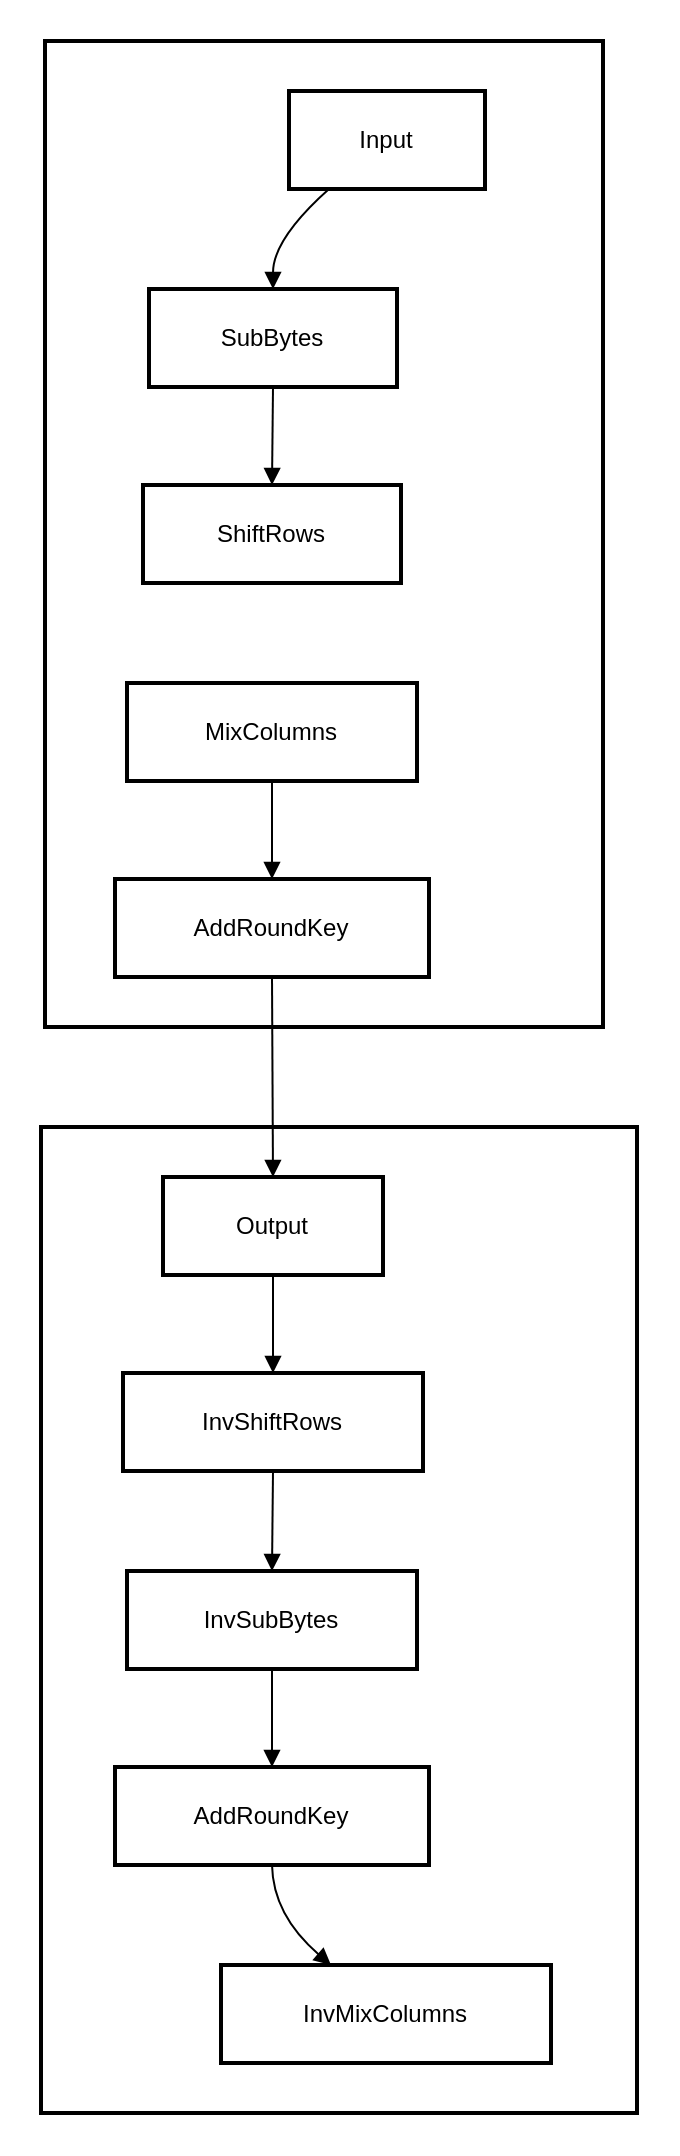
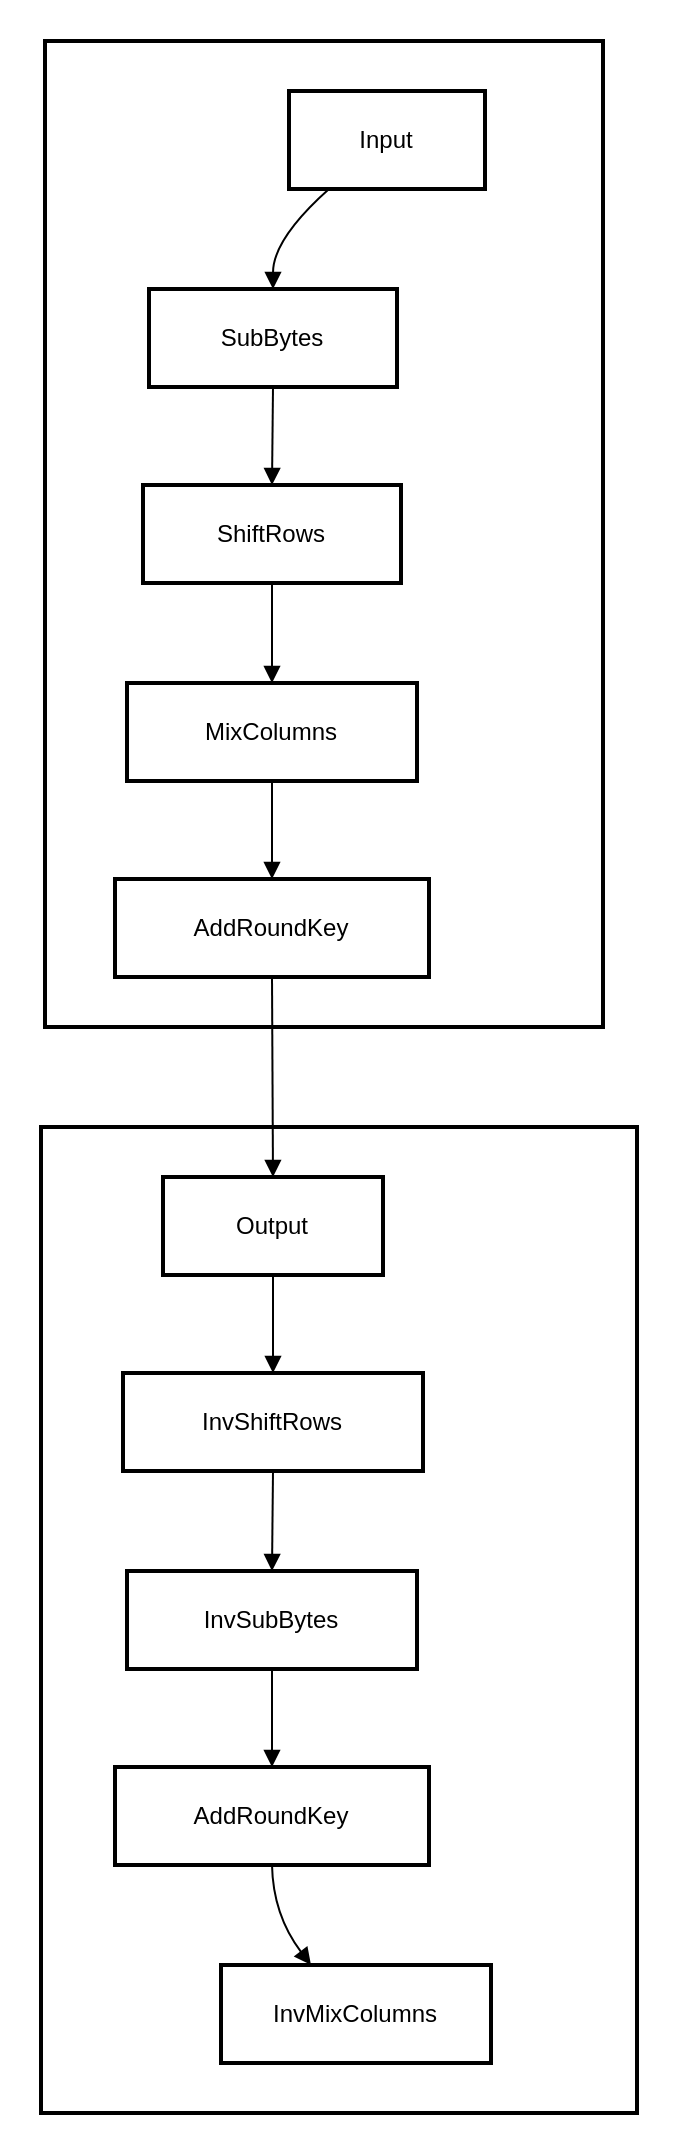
none -> (272, 625)
(386, 2014) -> (356, 2014)
